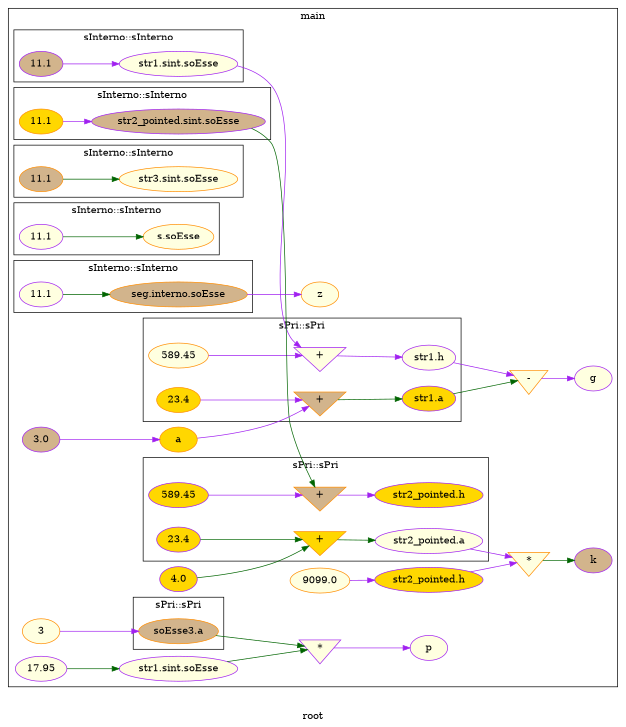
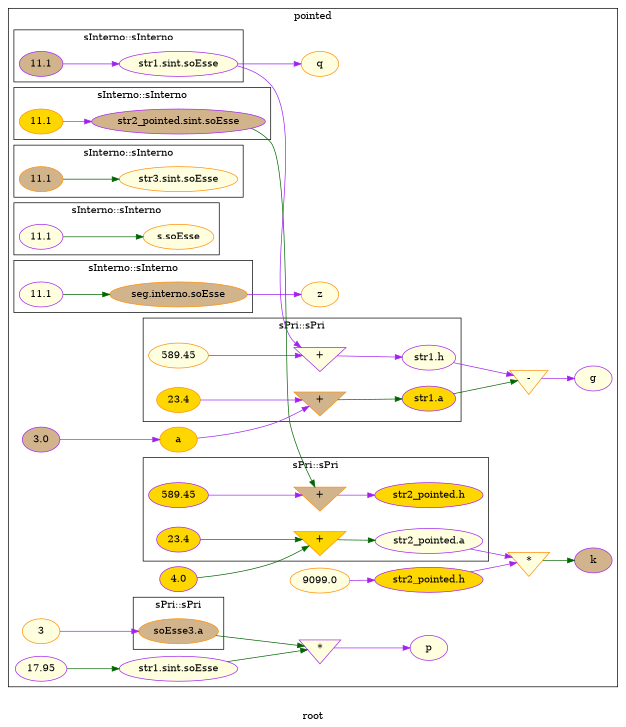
(313, 16) -> (313, 16)
none -> (320, 64)
